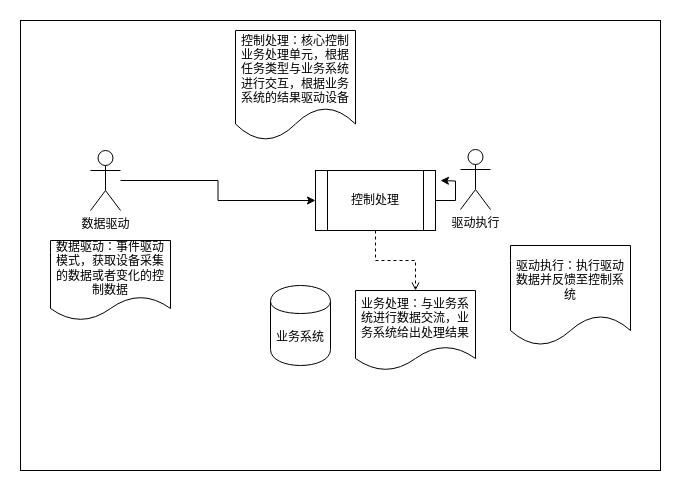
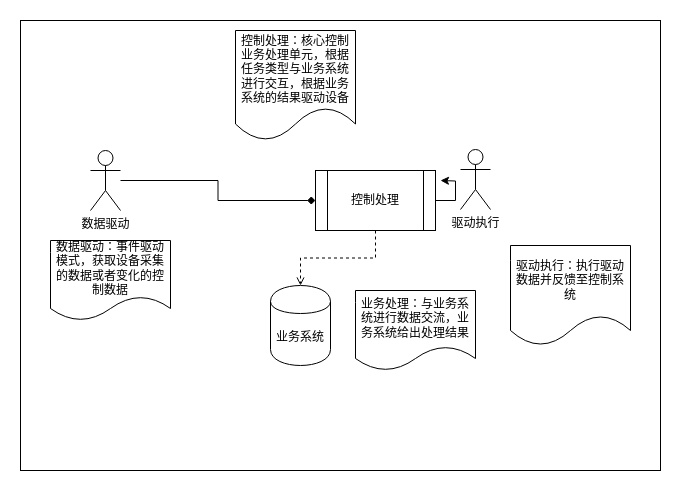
(307, 201) -> (307, 201)
(408, 261) -> (326, 258)
